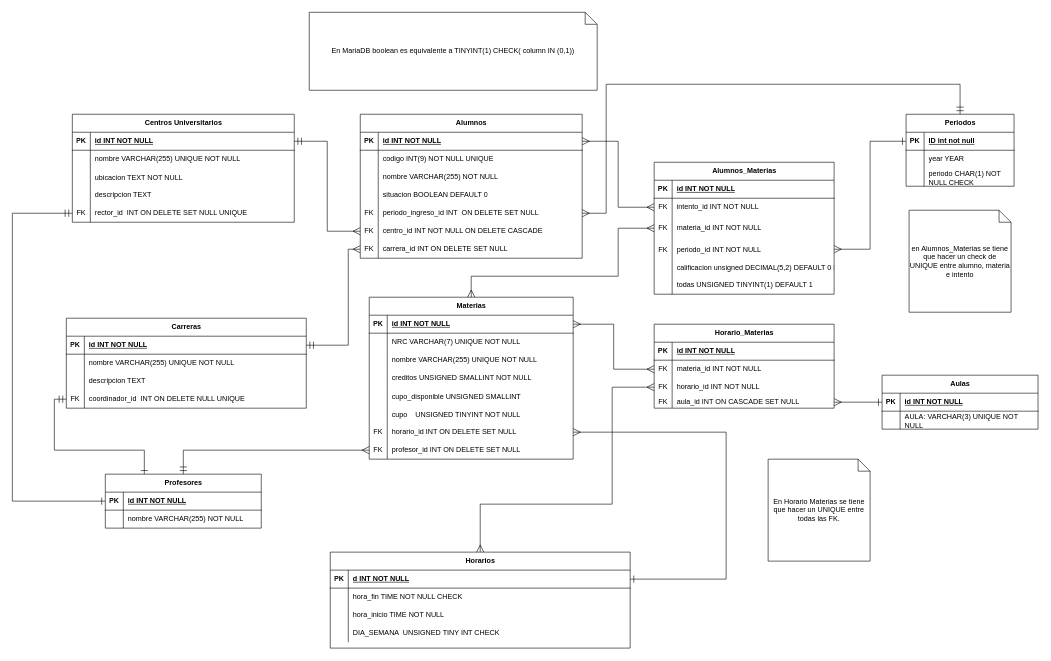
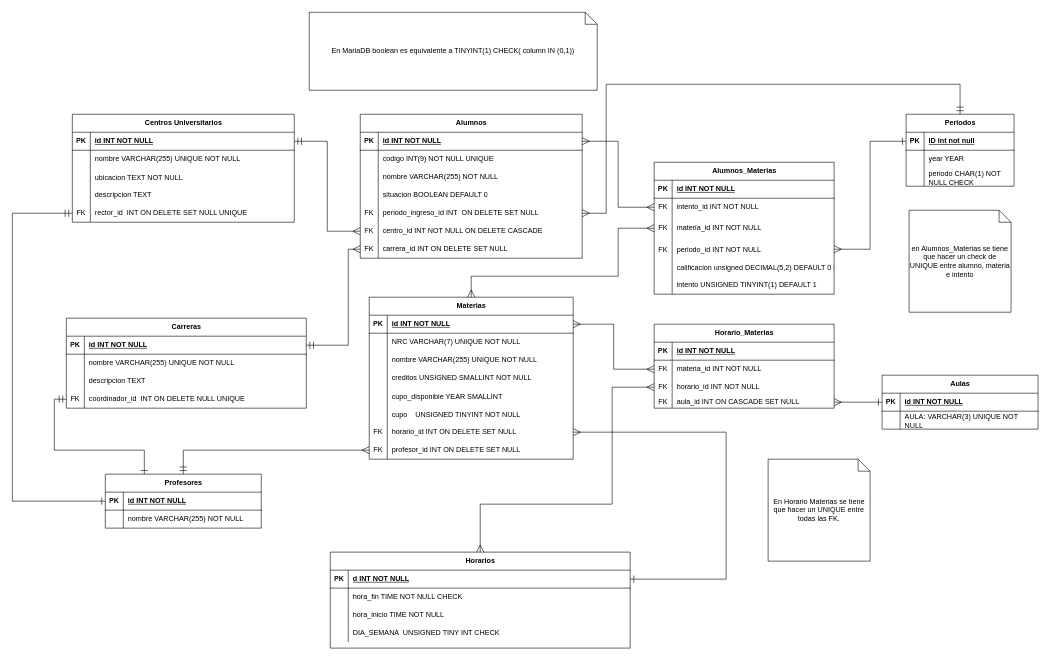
(744, 285) -> (747, 285)
(454, 397) -> (446, 397)
